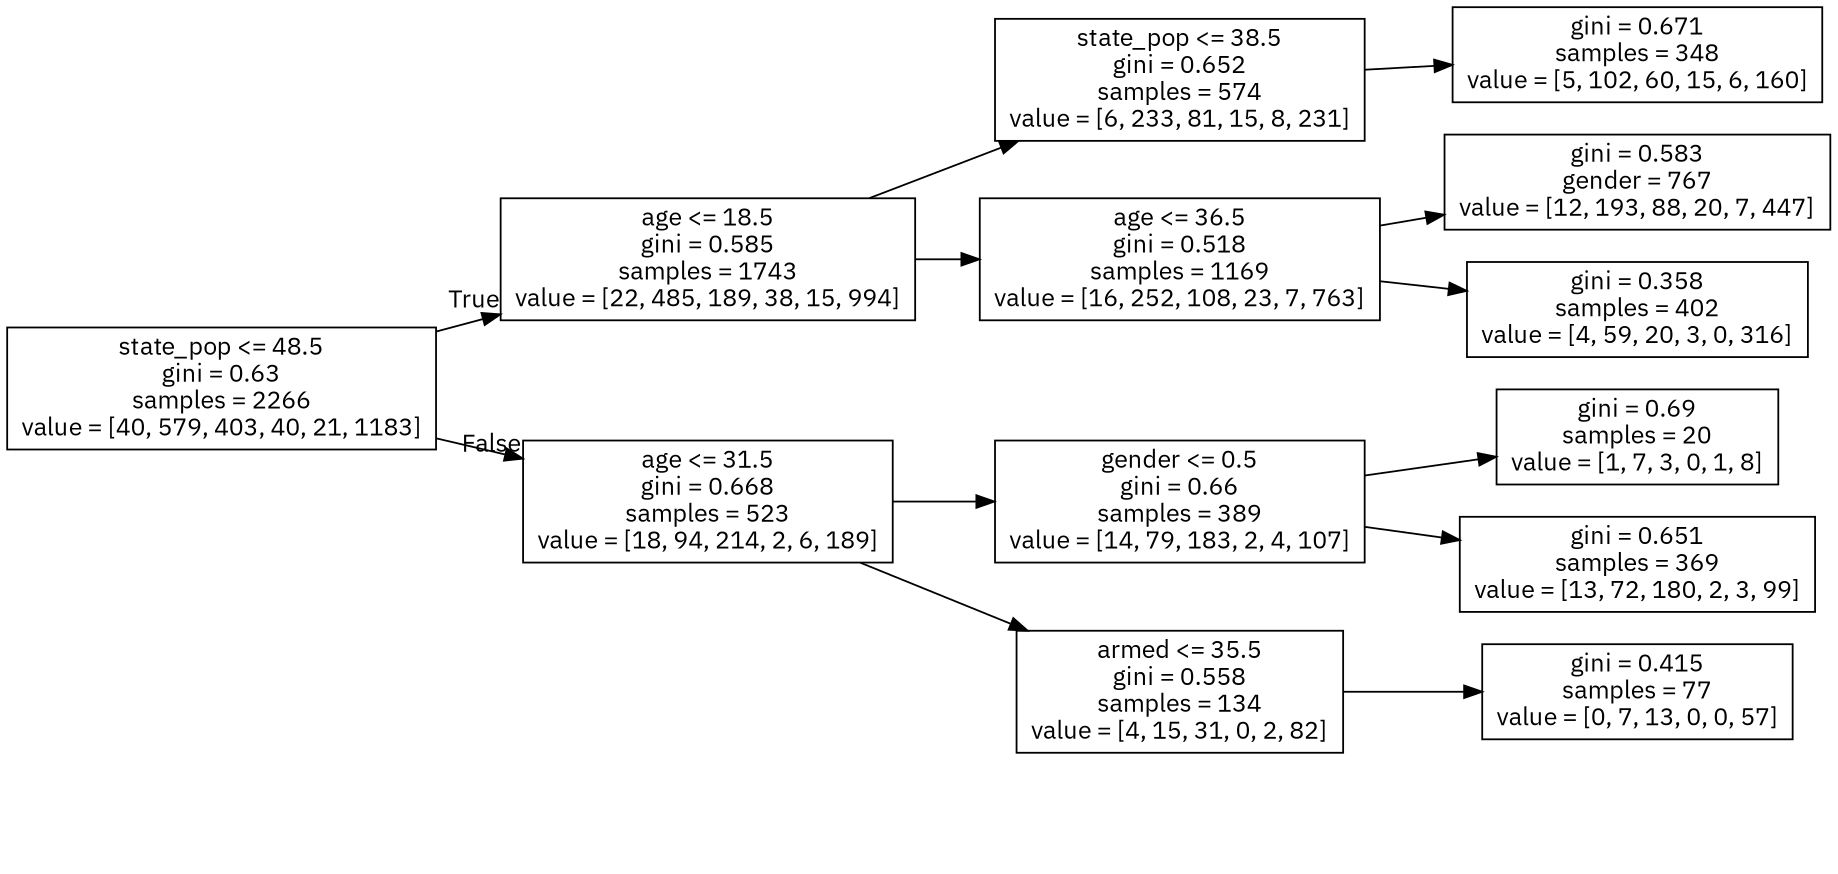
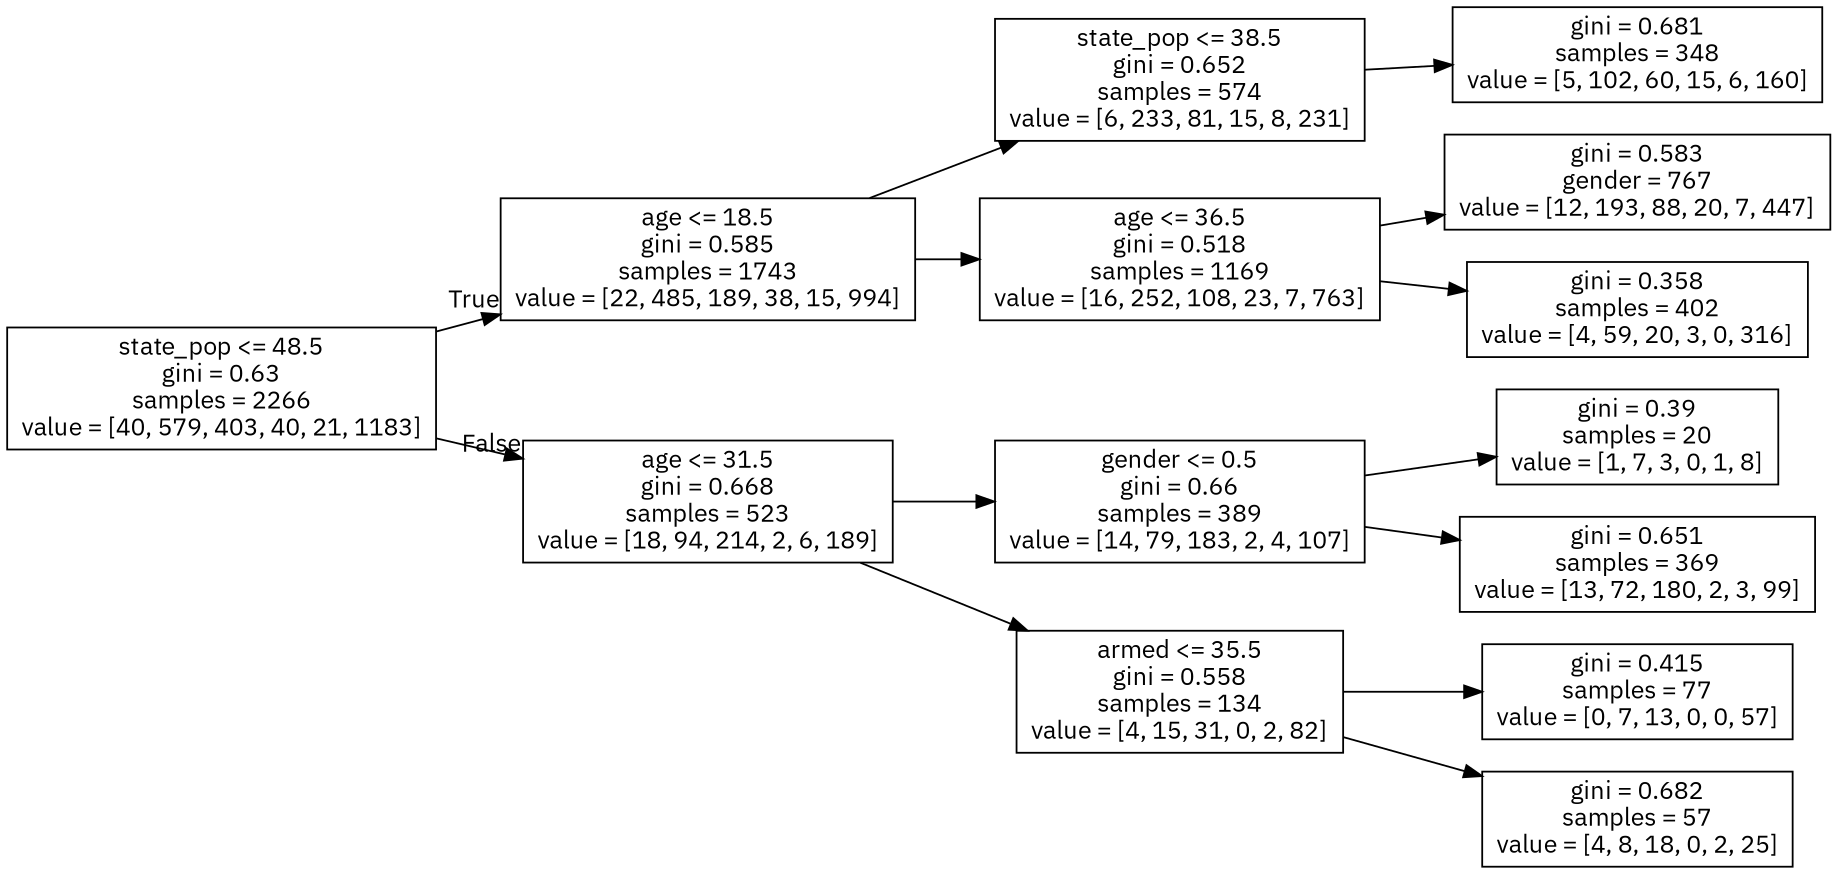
(1637, 55) -> (1637, 55)
(1637, 437) -> (1637, 437)
none -> (1637, 819)
